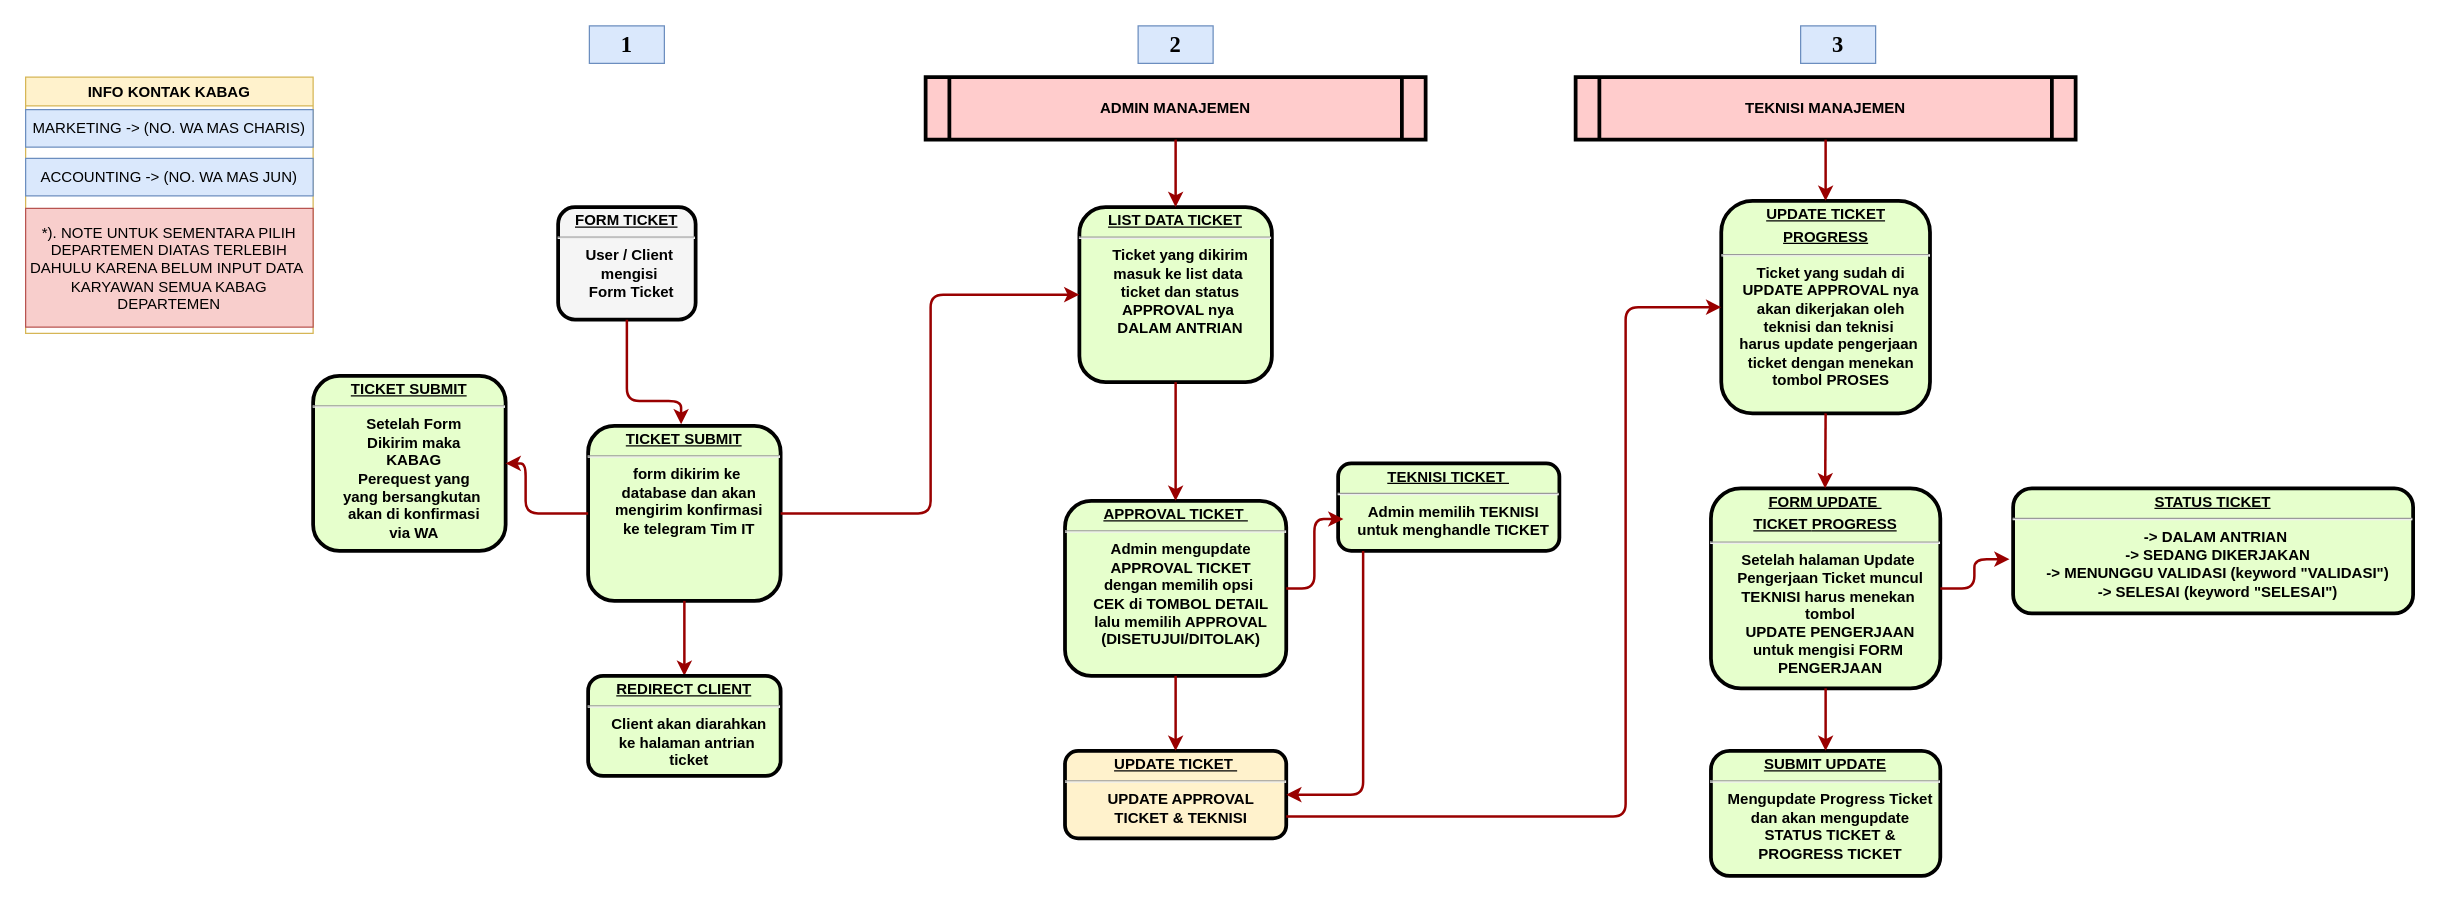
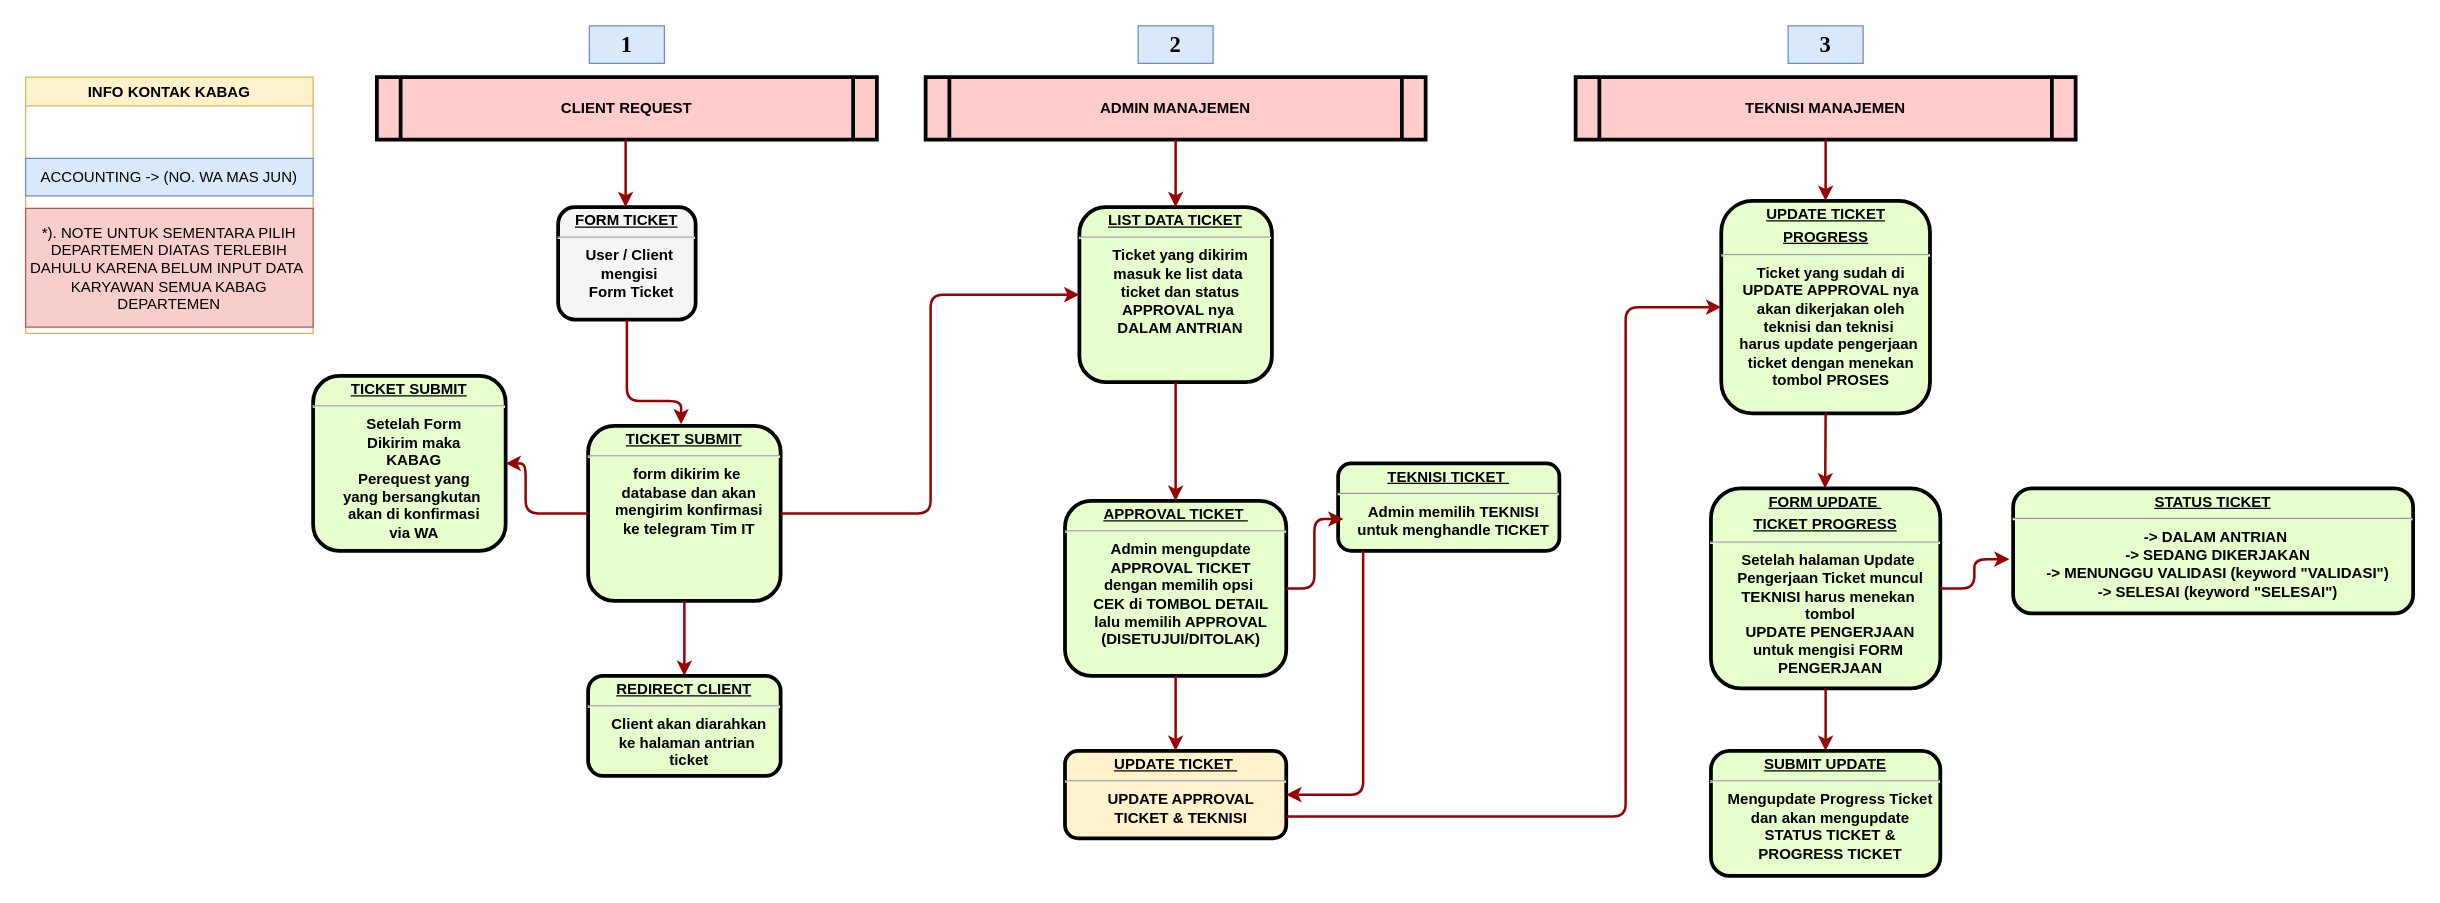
(1838, 44) -> (1826, 44)
none -> (627, 108)
(169, 128) -> none
none -> (626, 168)
